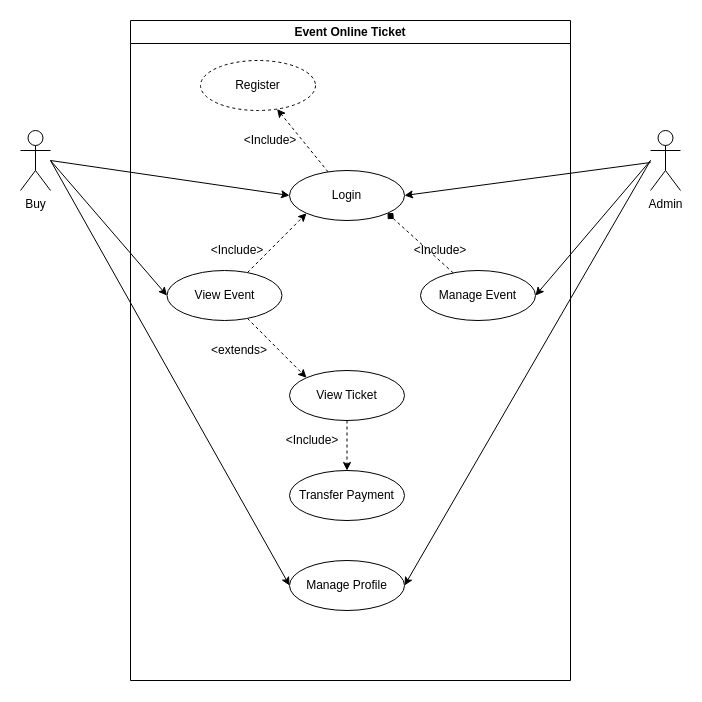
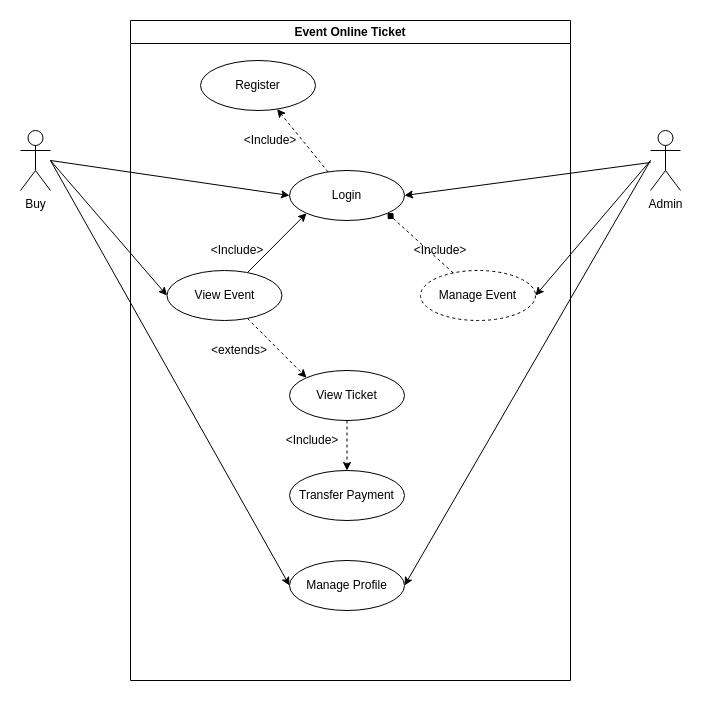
(258, 86) -> (258, 86)
(275, 245) -> (275, 245)
(478, 296) -> (478, 296)
